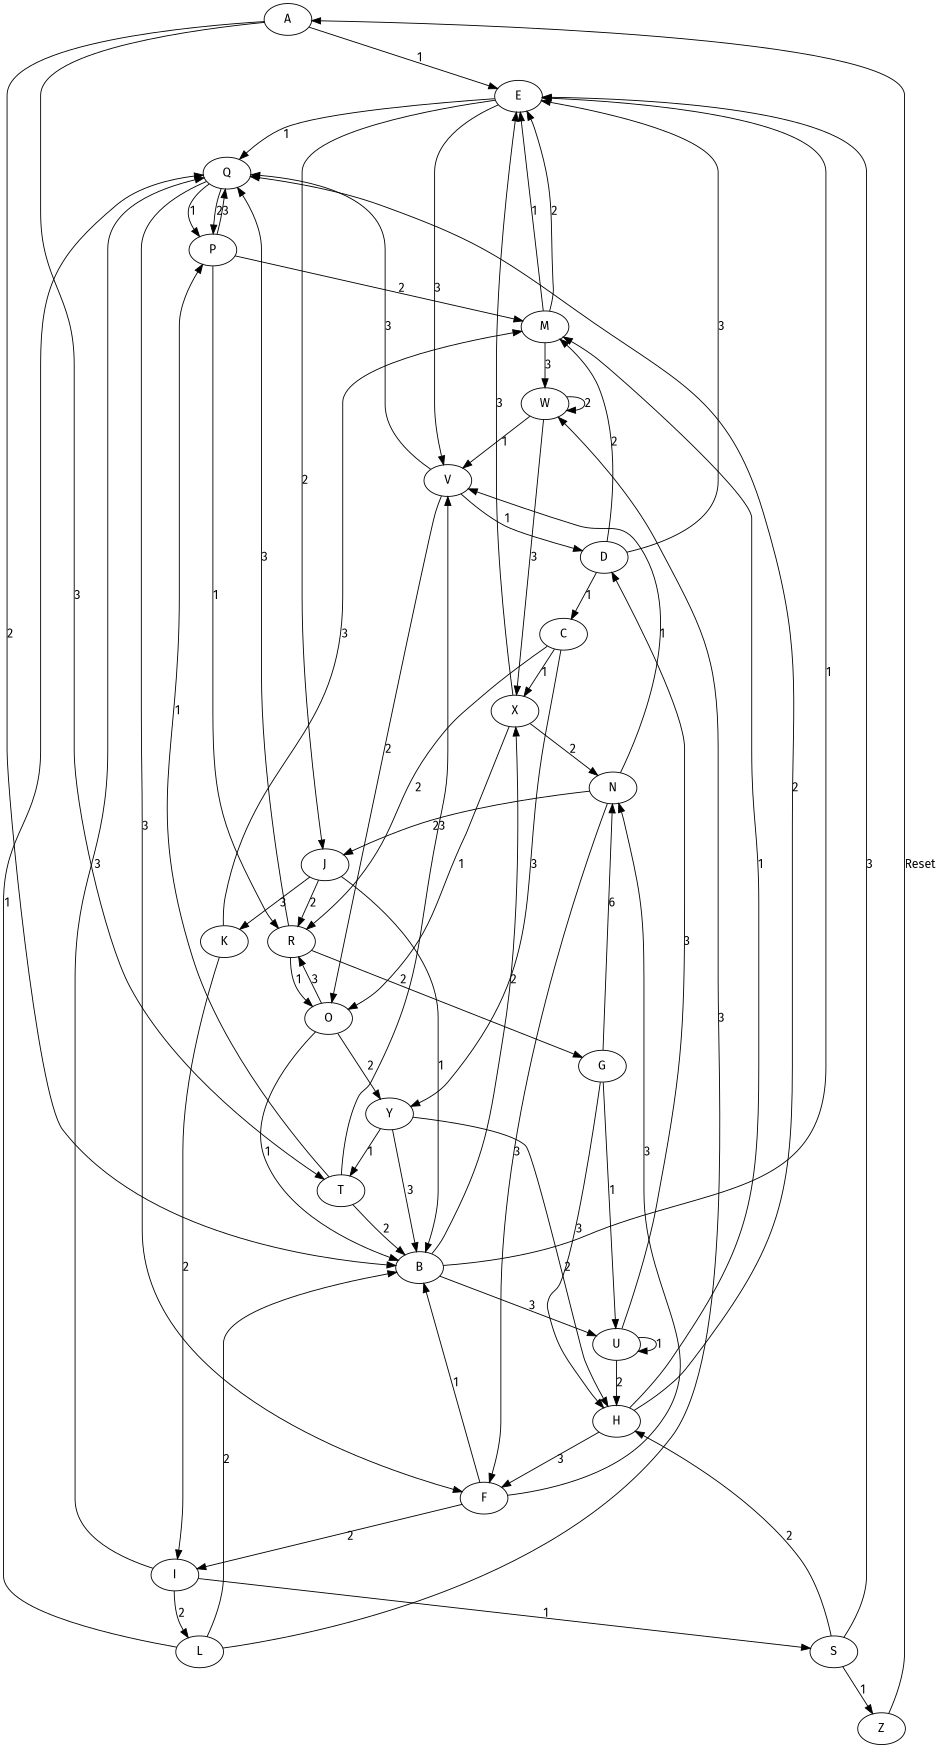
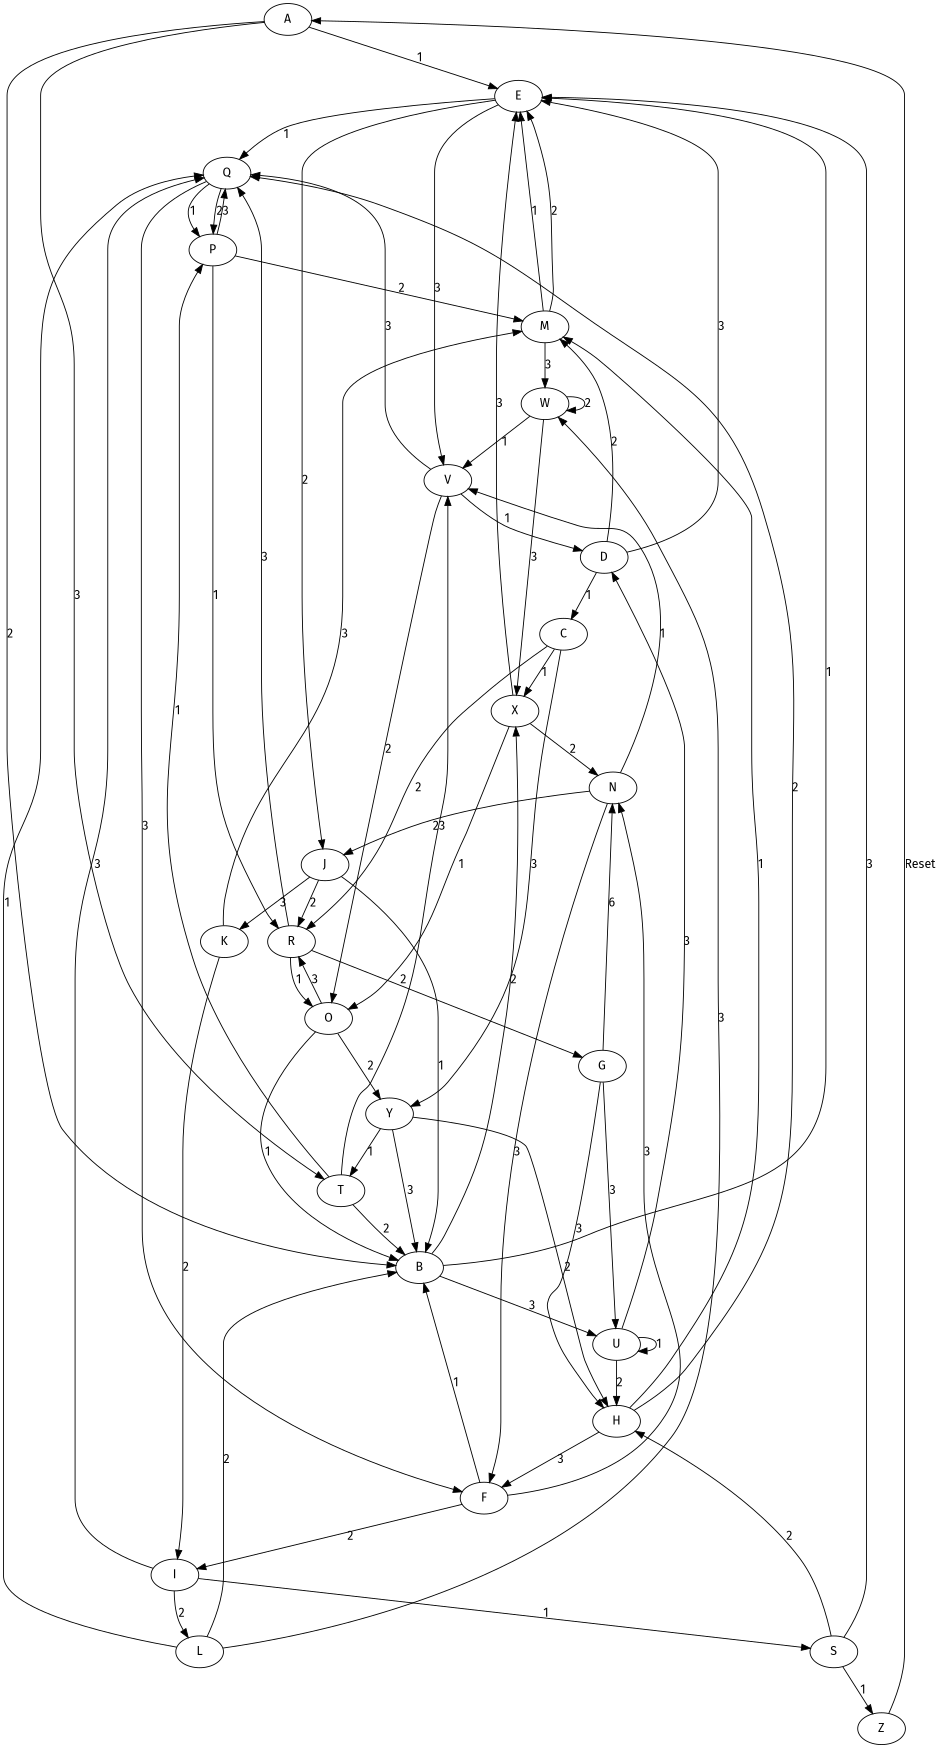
(613, 1191) -> (613, 1191)
